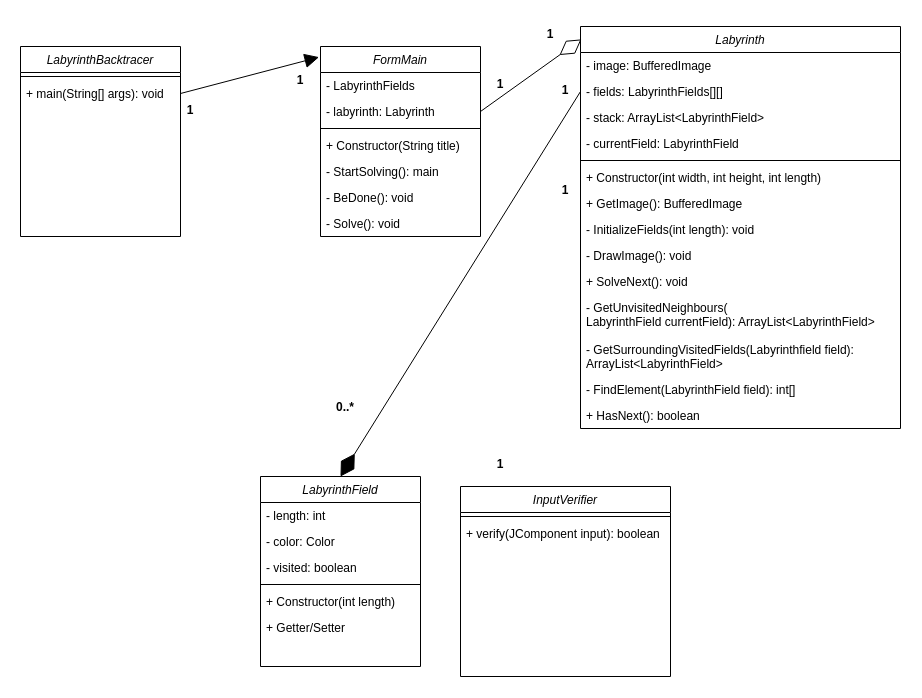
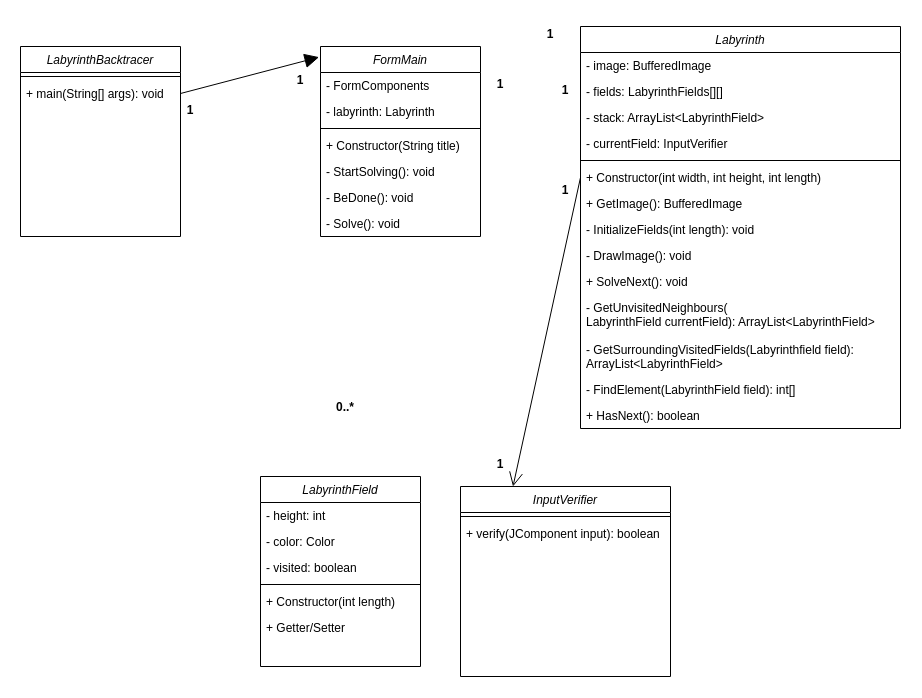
(521, 82) -> none
(377, 86) -> (378, 86)
(674, 144) -> (673, 144)
(391, 172) -> (391, 172)
(467, 274) -> none
none -> (546, 336)
(302, 516) -> (302, 516)
